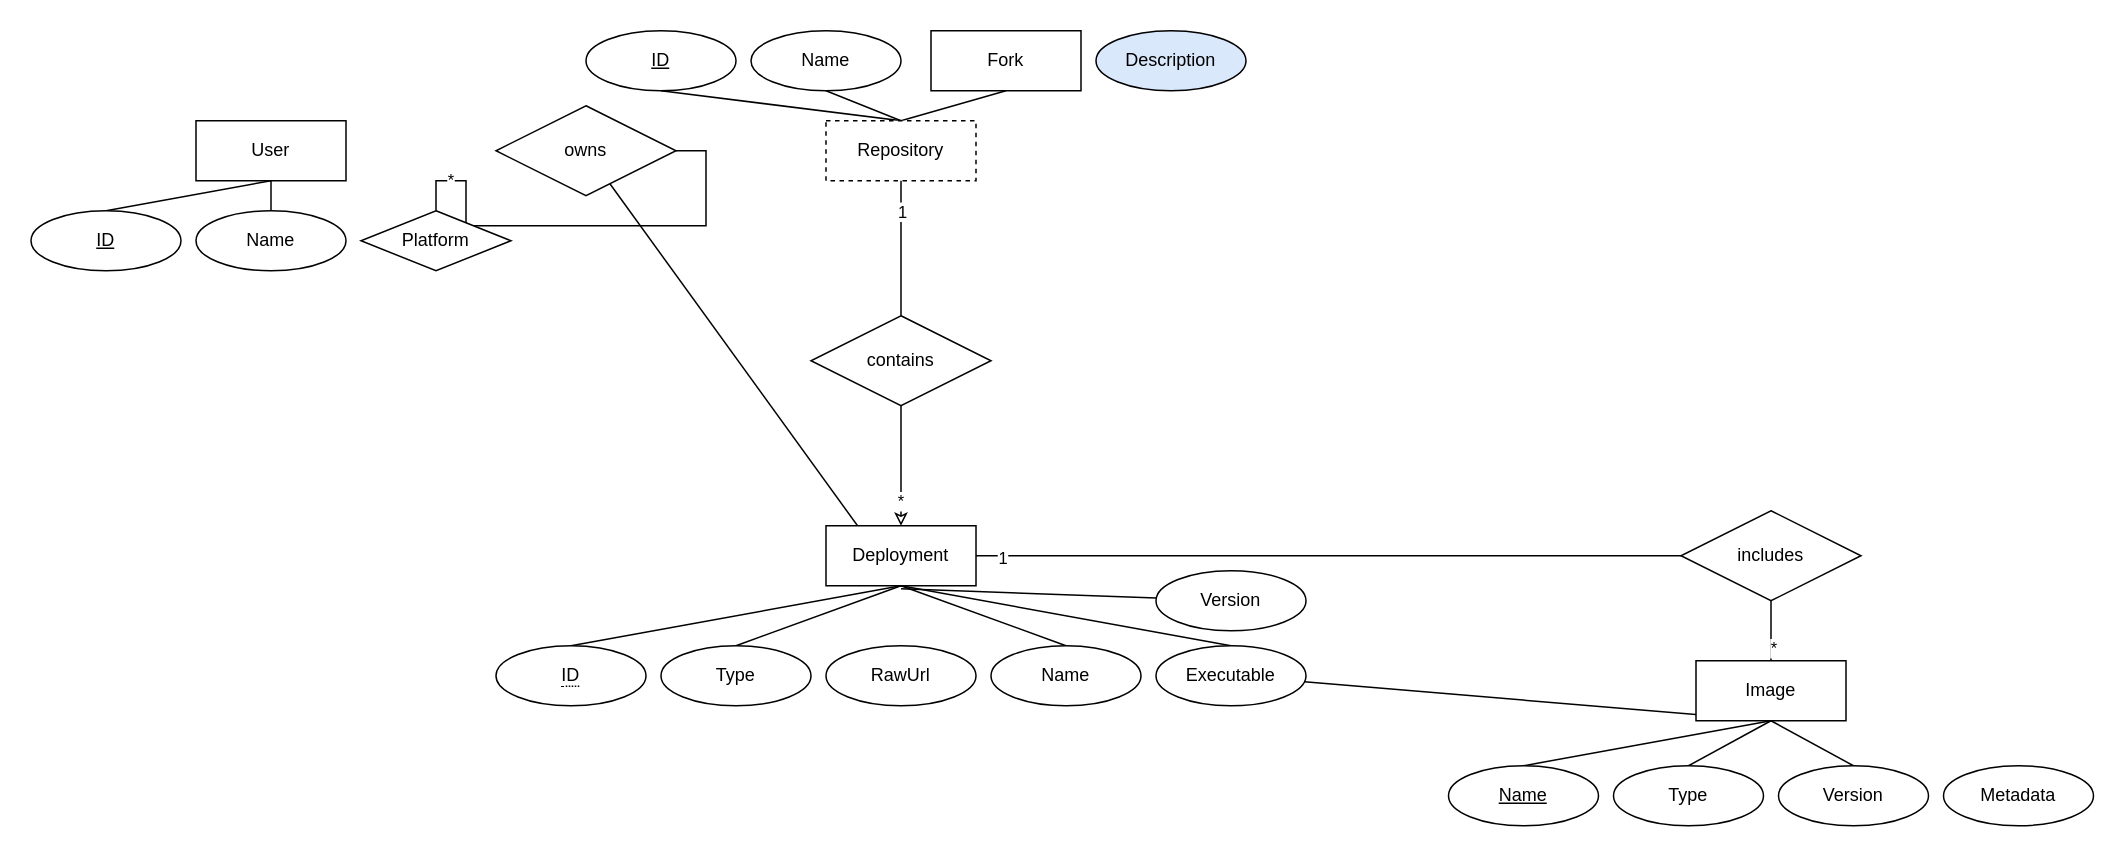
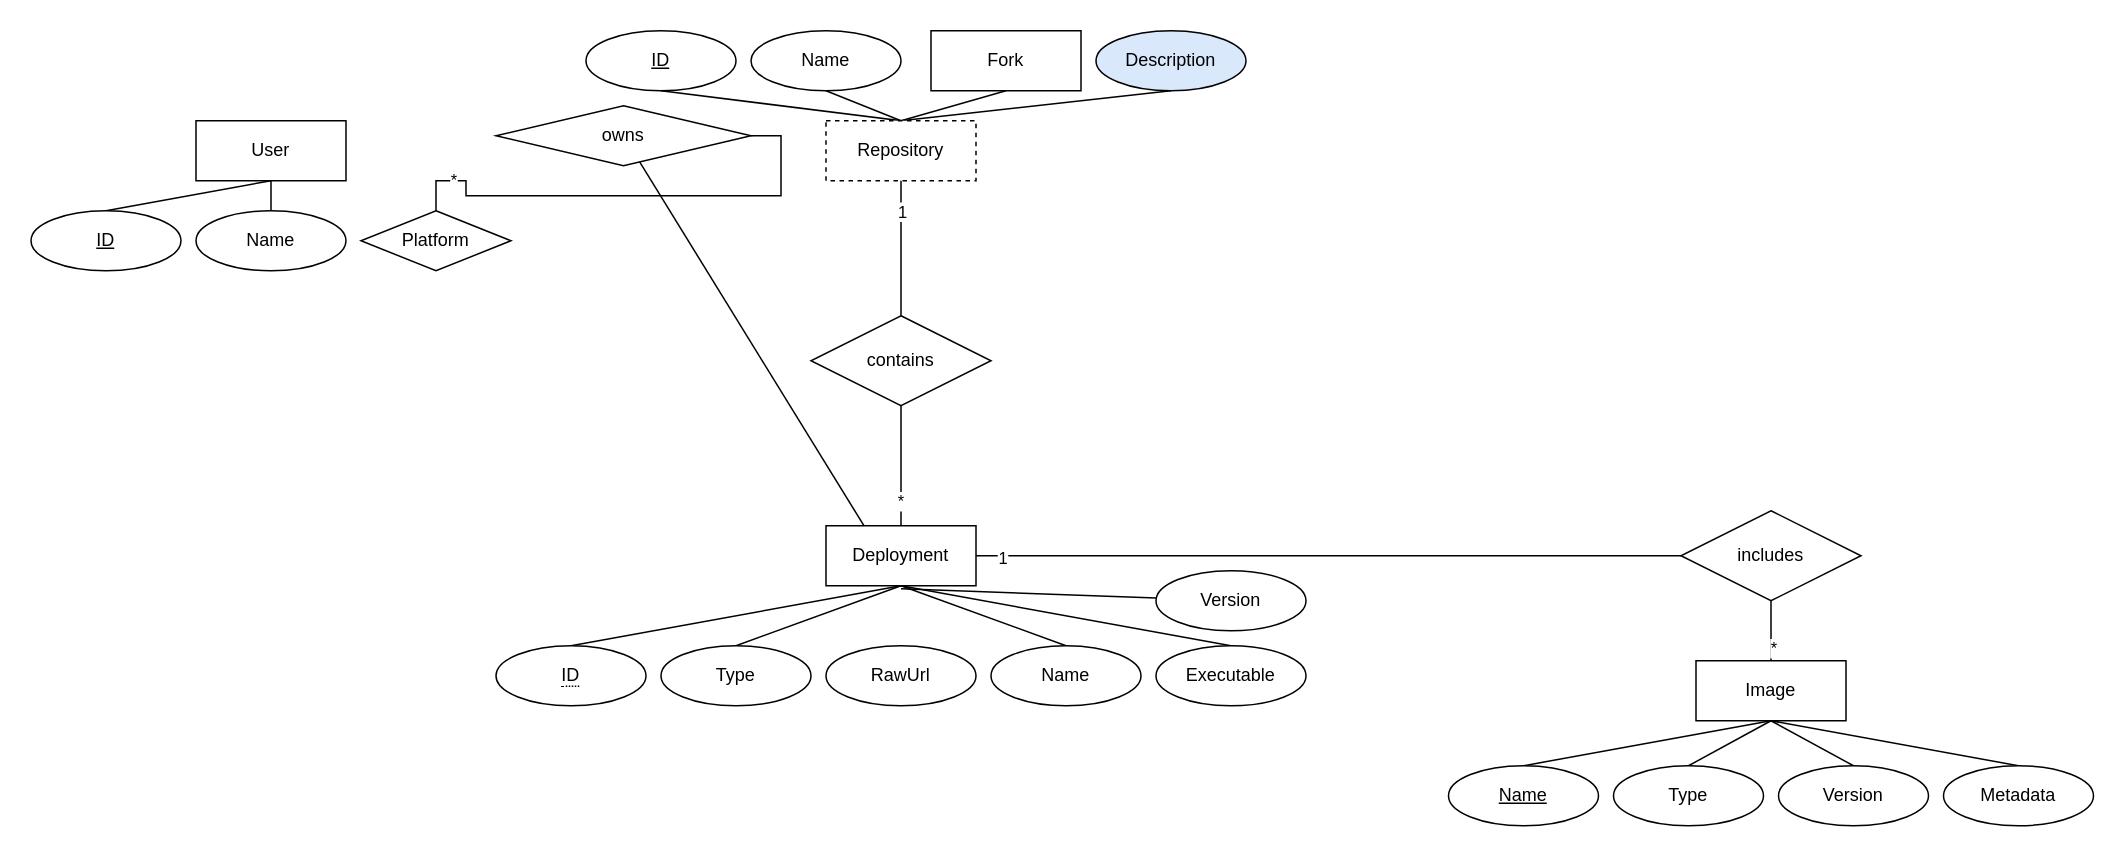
none -> (1038, 105)
(586, 151) -> (623, 136)
(901, 514) -> (901, 518)
(1501, 698) -> (1897, 744)
